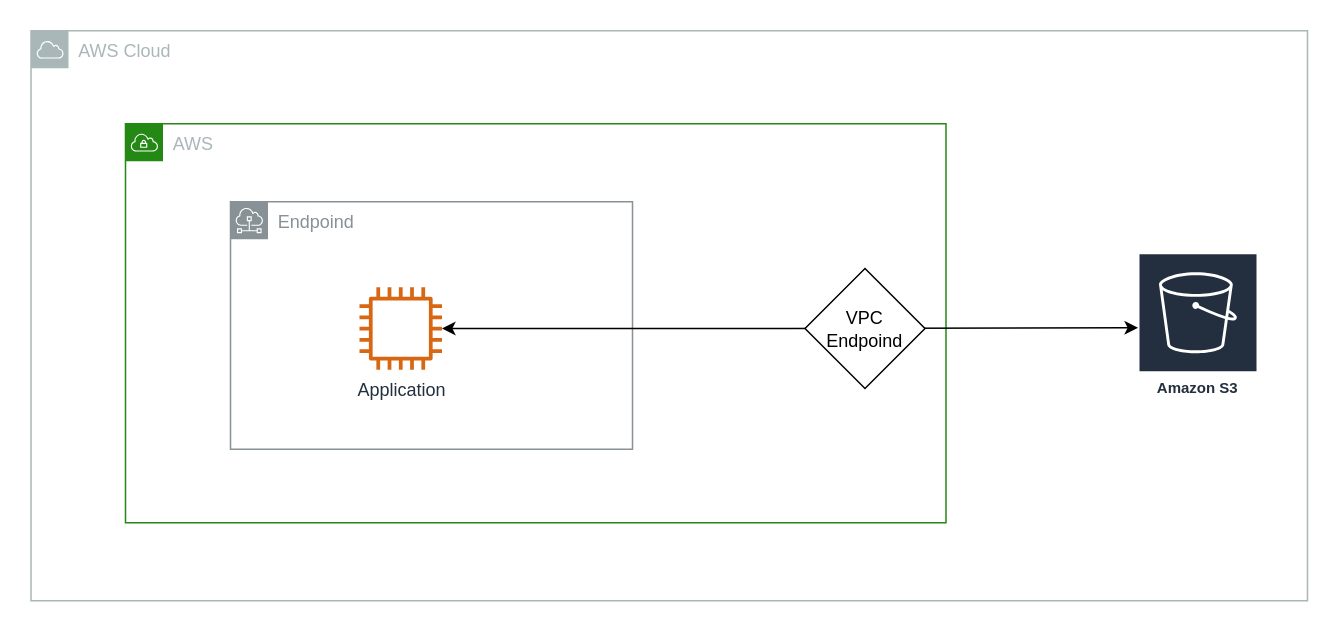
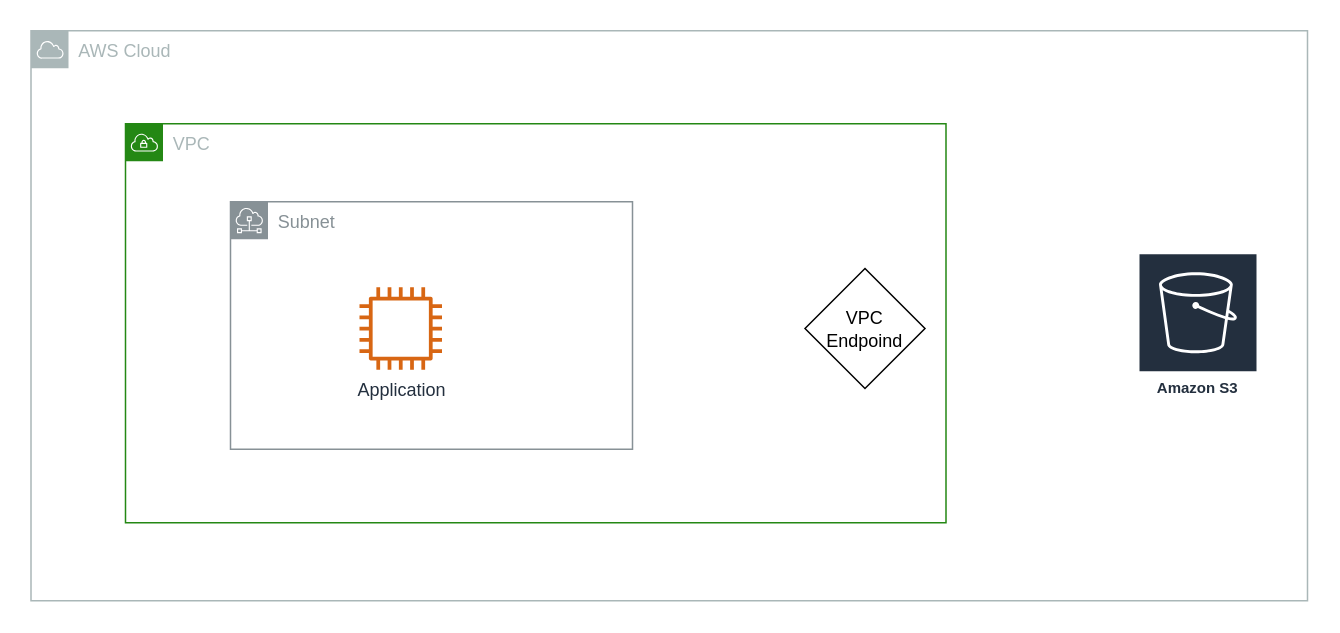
(188, 145) -> (188, 145)
(316, 223) -> (308, 223)
(628, 329) -> none
